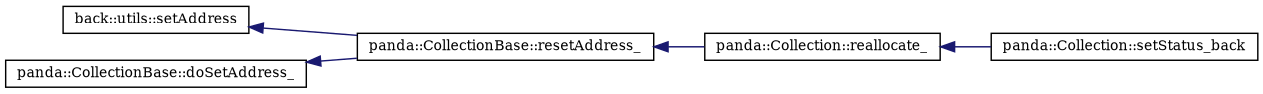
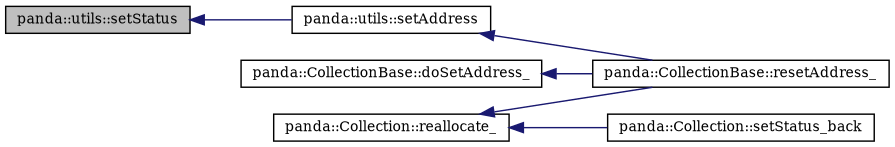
none -> (98, 20)
(156, 20) -> (391, 20)
(686, 47) -> (573, 100)
